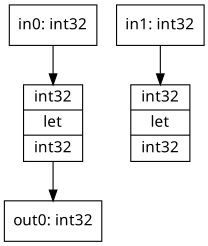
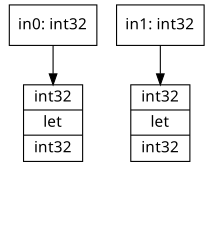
(53, 221) -> none
